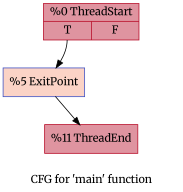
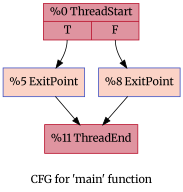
none -> (139, 82)
